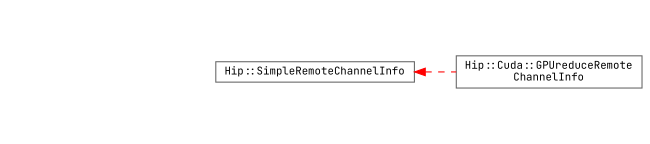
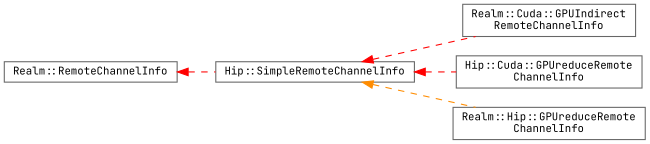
none -> (549, 20)
none -> (91, 72)
none -> (549, 123)
